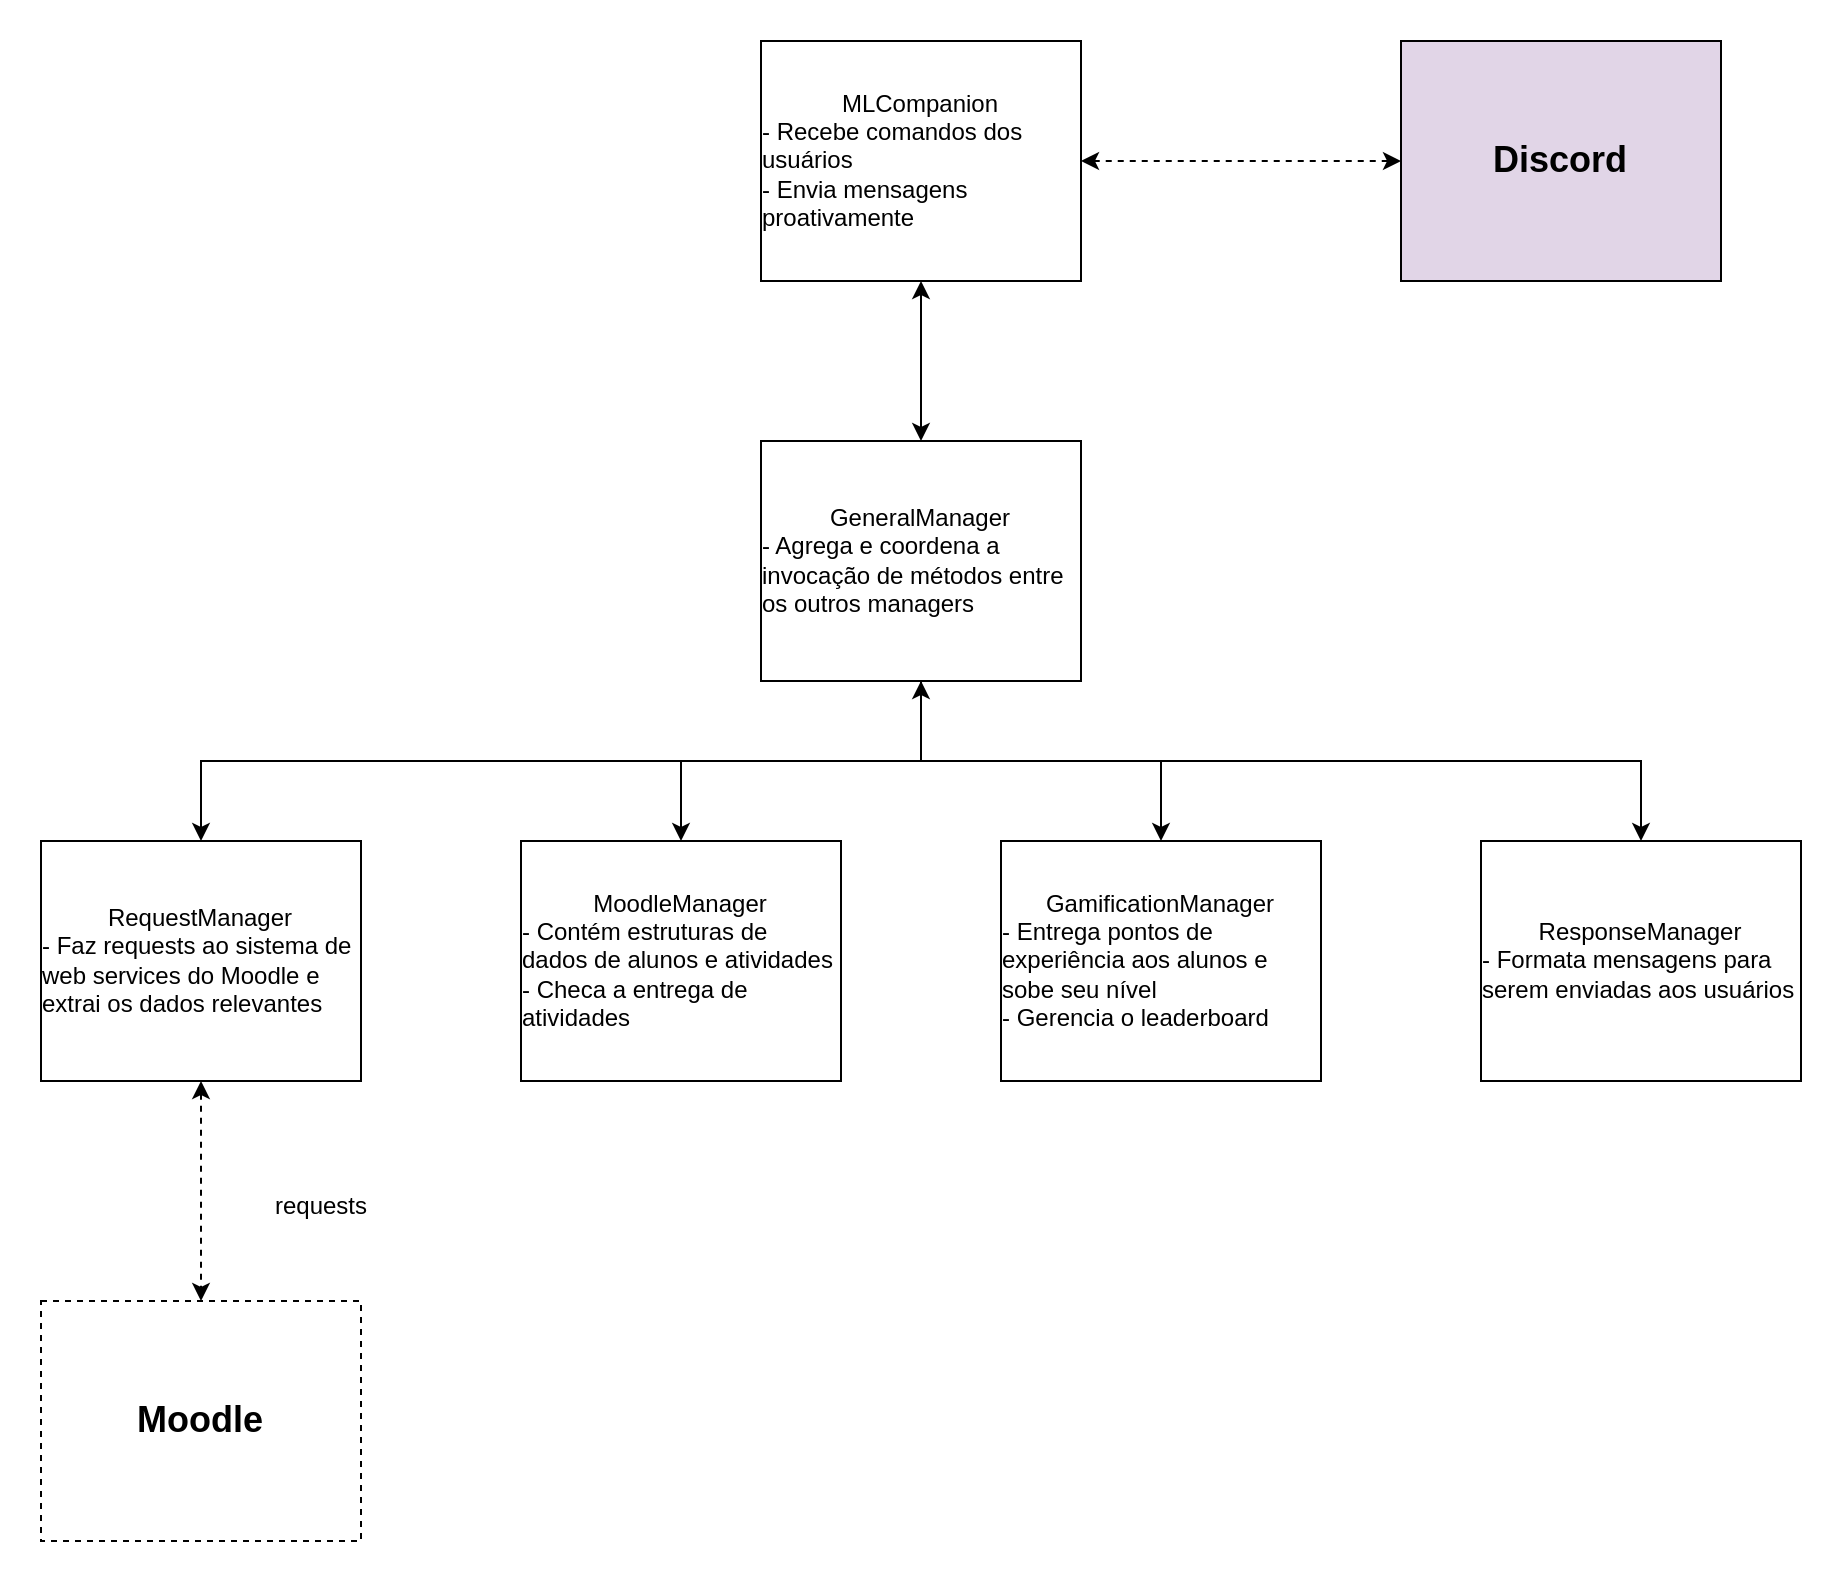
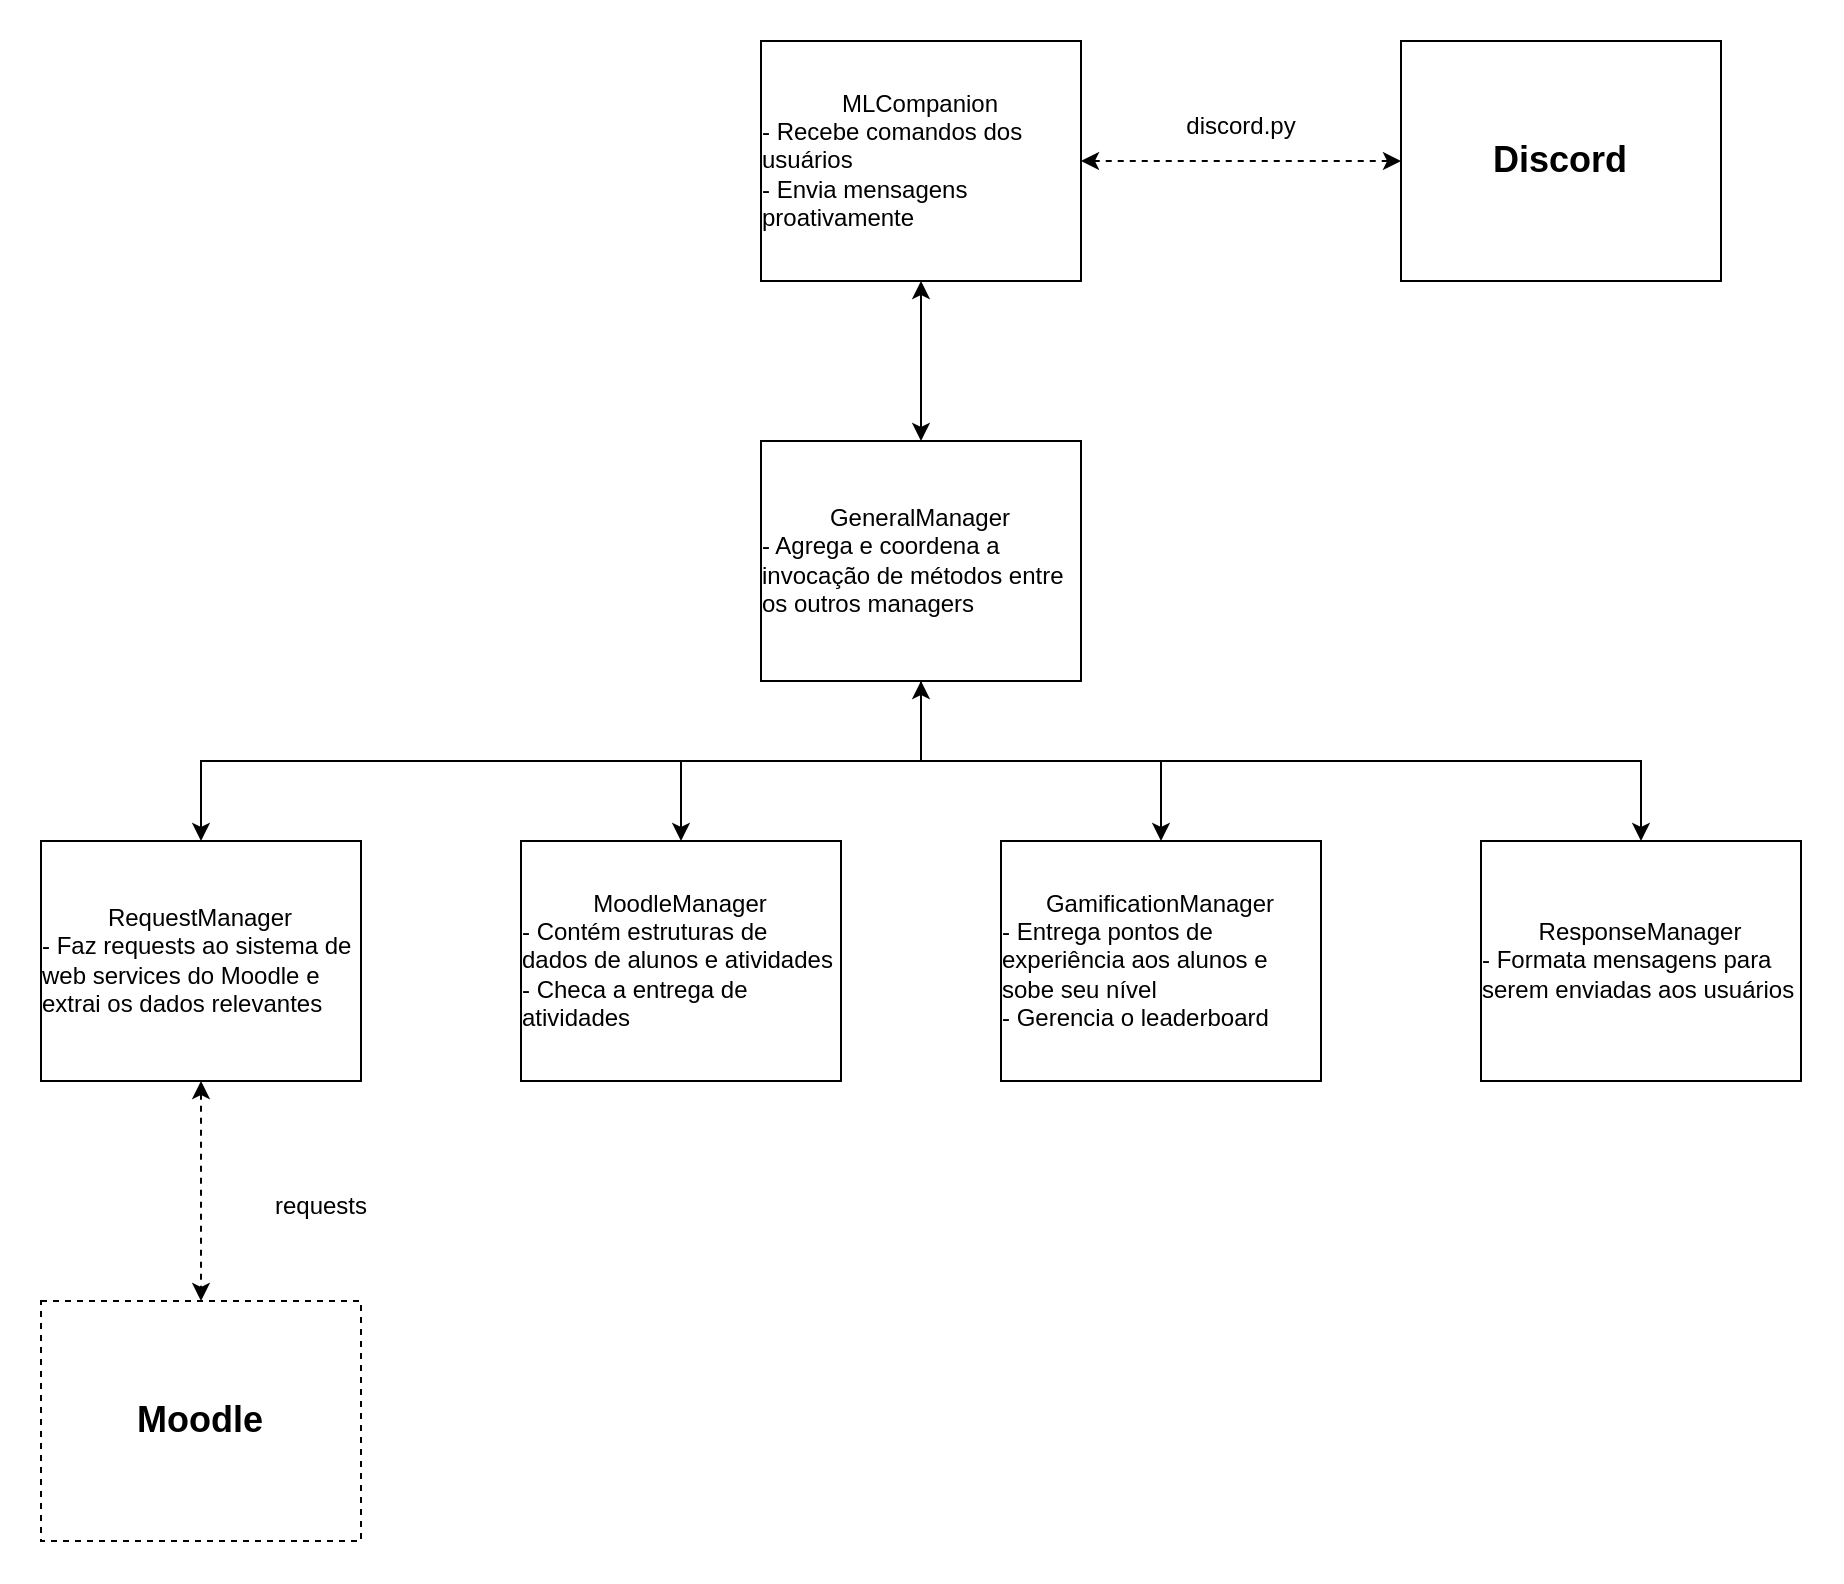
none -> (1241, 127)
(1561, 161) -> (1561, 161)
